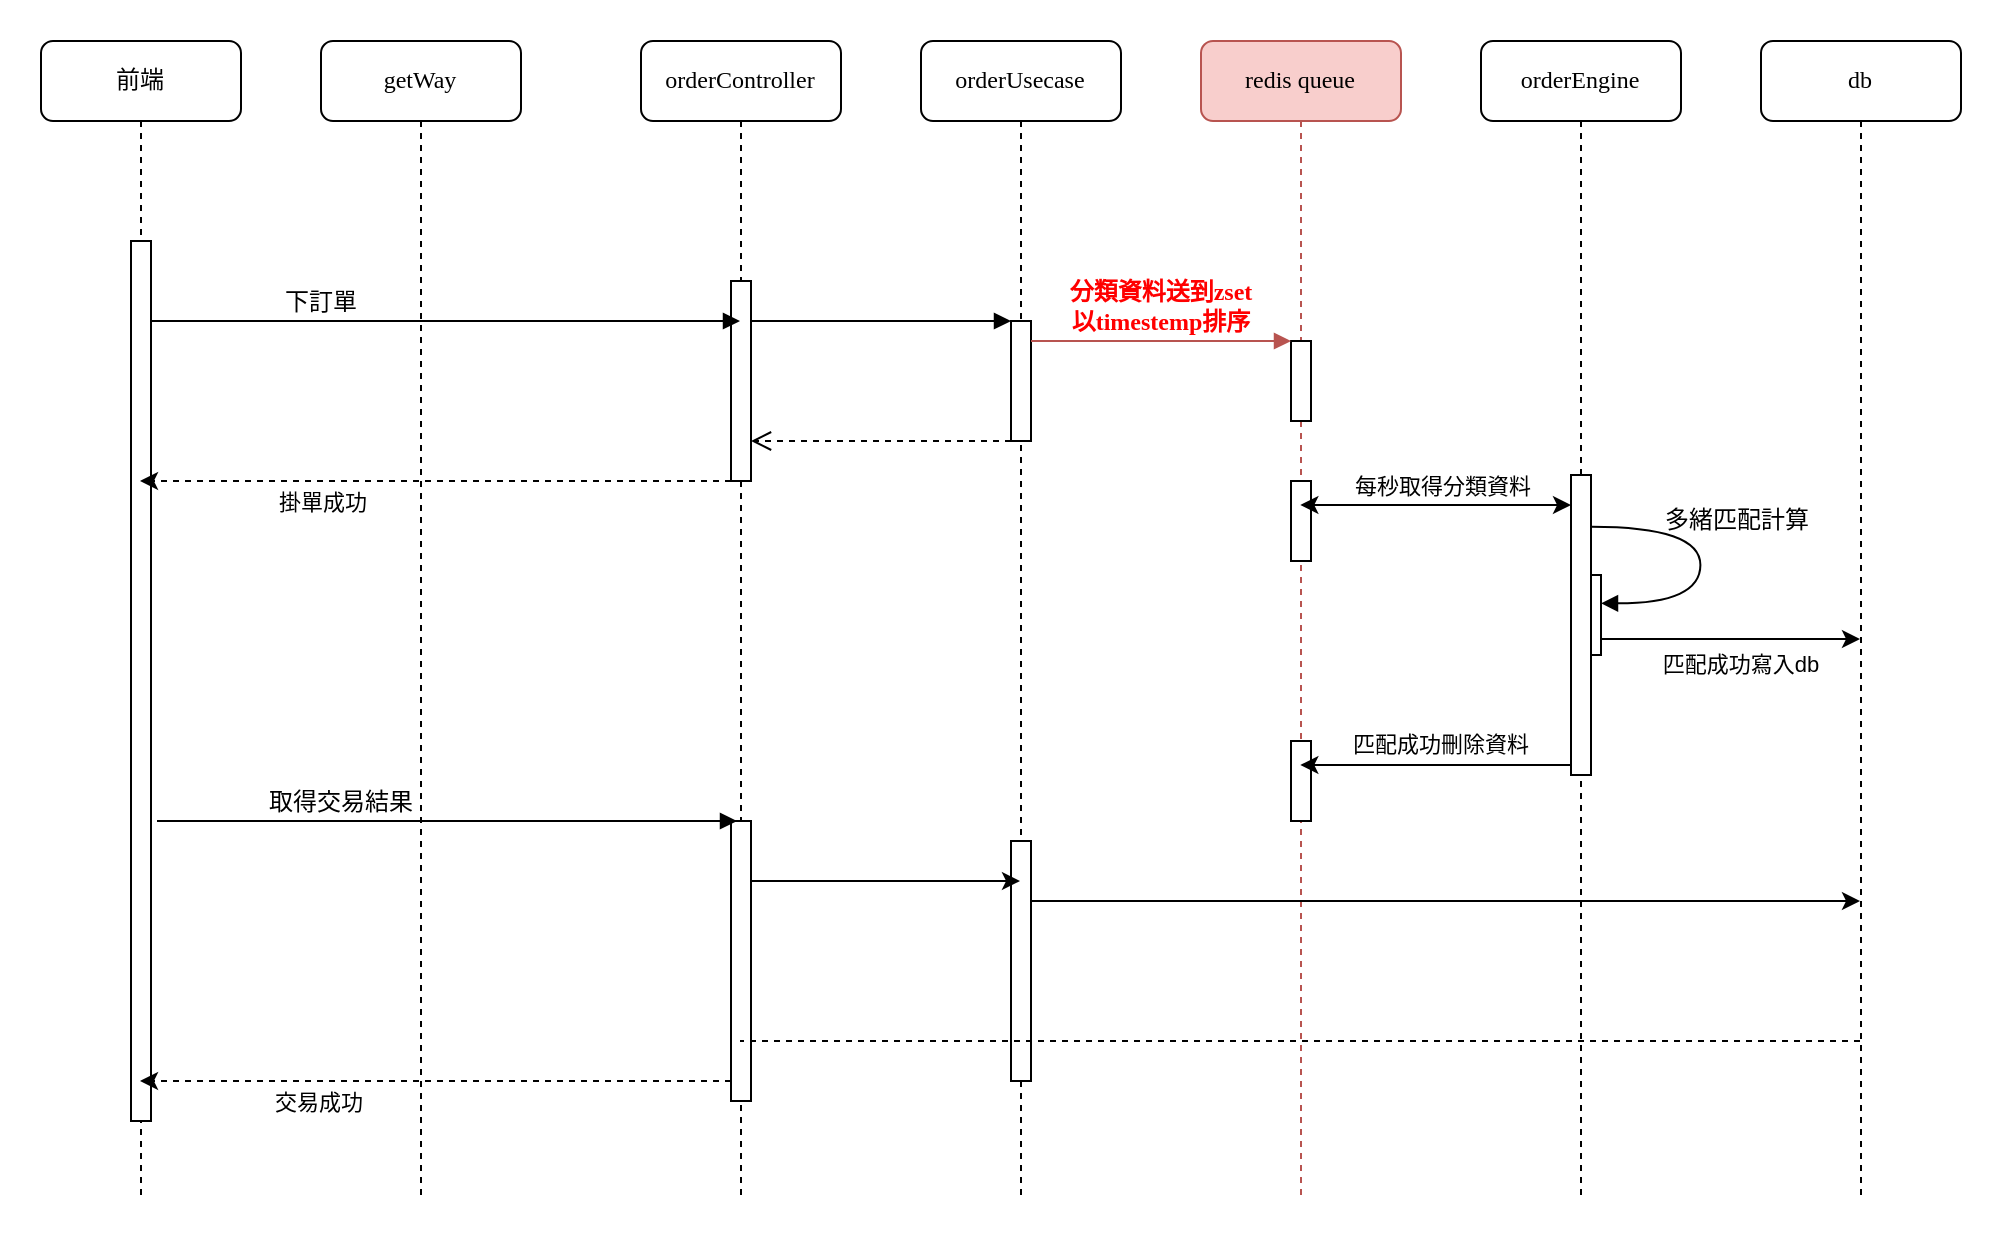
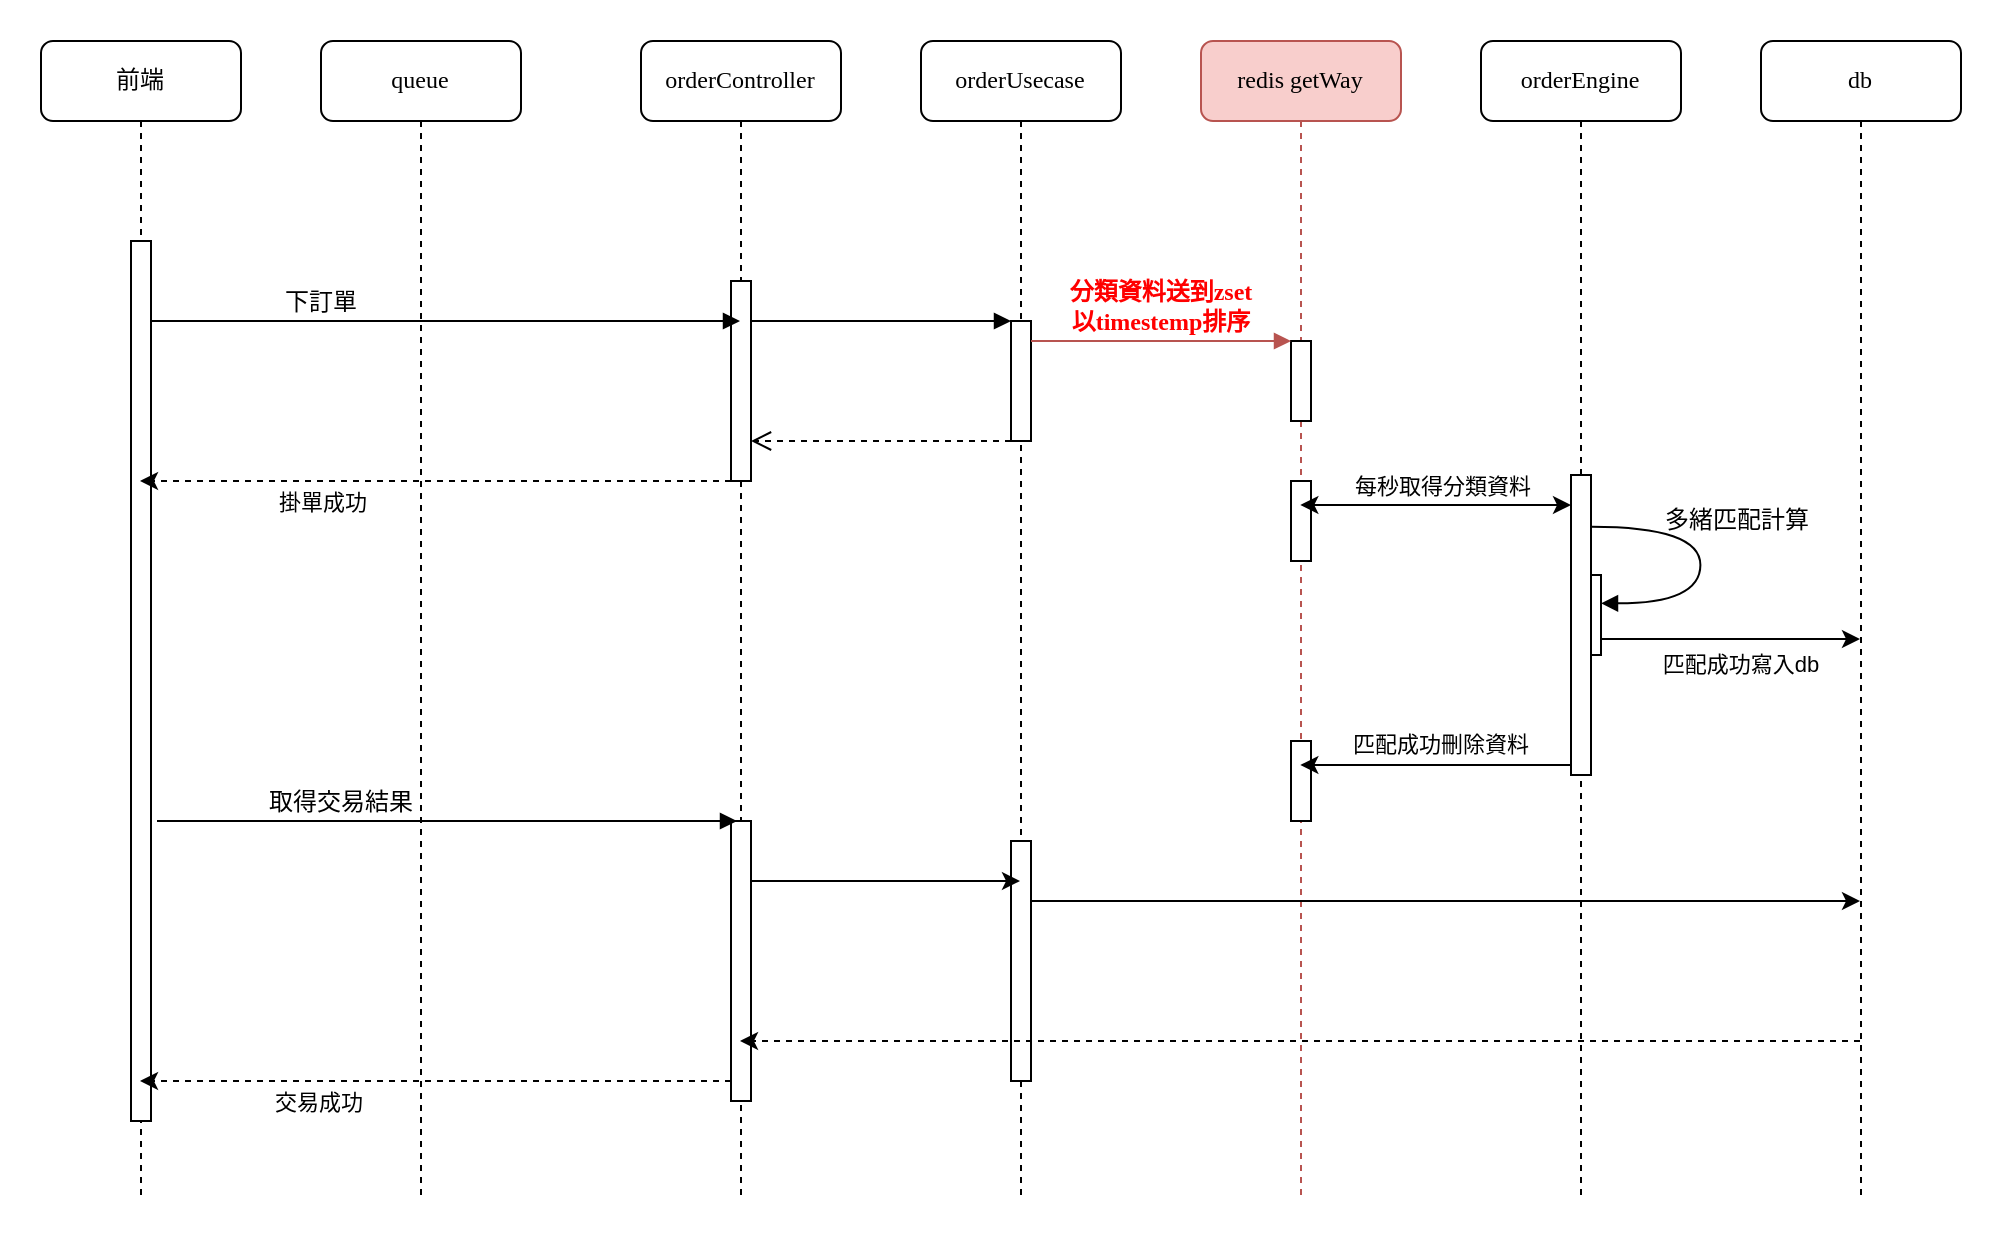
(421, 81) -> (421, 81)
(1301, 81) -> (1301, 81)
(751, 1041) -> (755, 1041)
